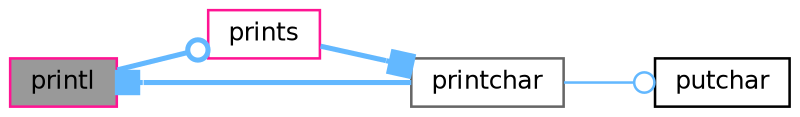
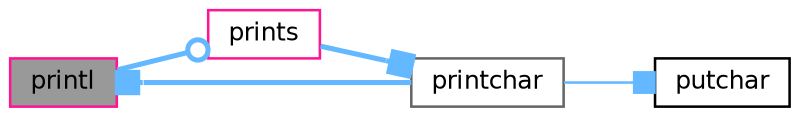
(599, 83) -> (596, 83)
